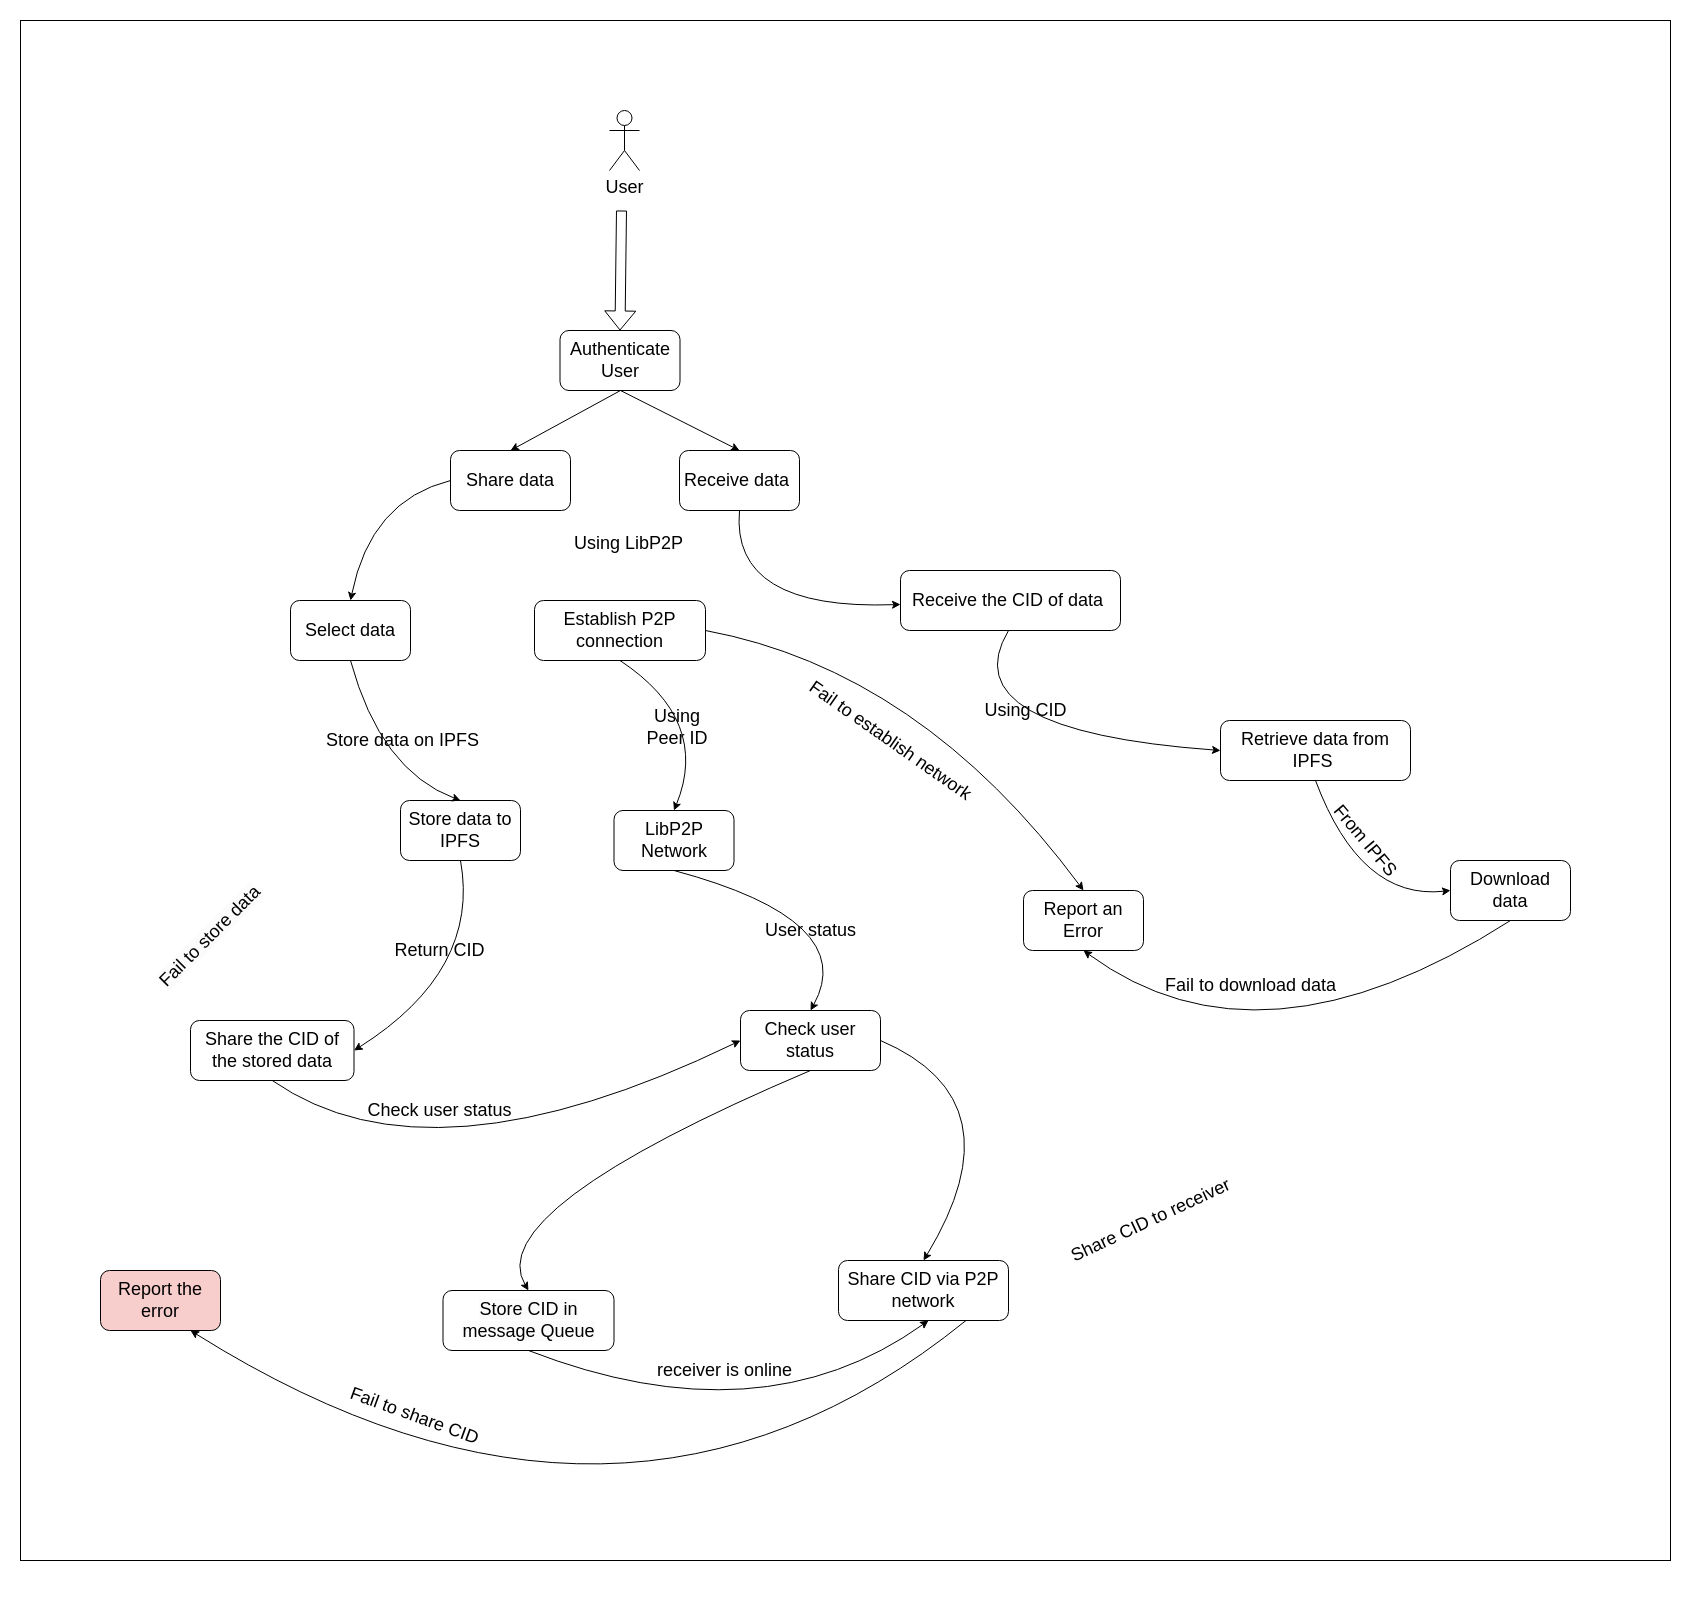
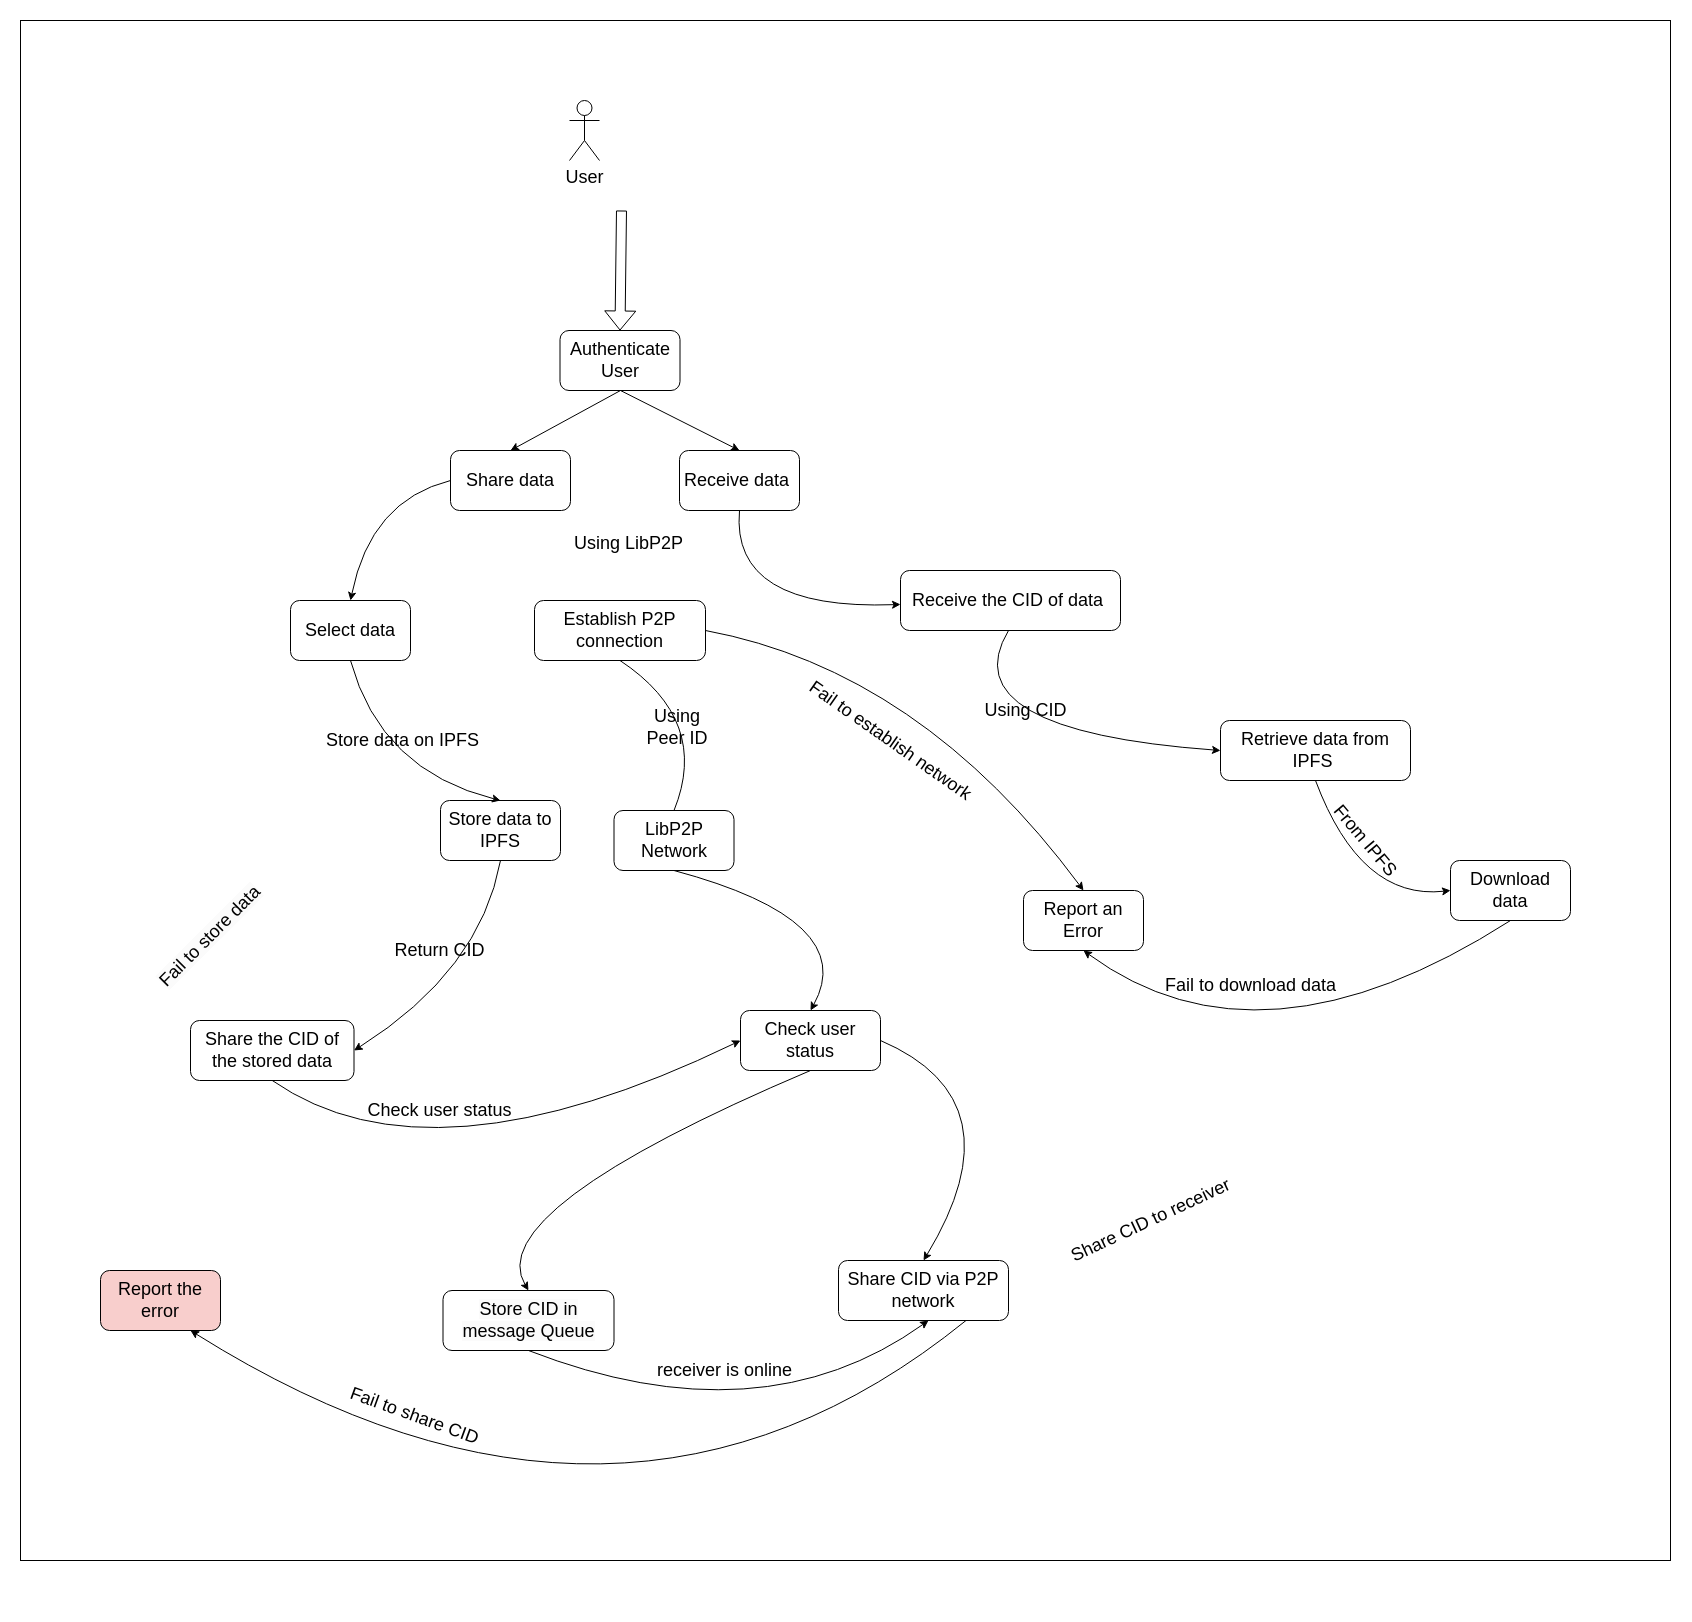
(625, 141) -> (585, 131)
(684, 746) -> (683, 749)
(461, 831) -> (501, 831)
(811, 931) -> none
